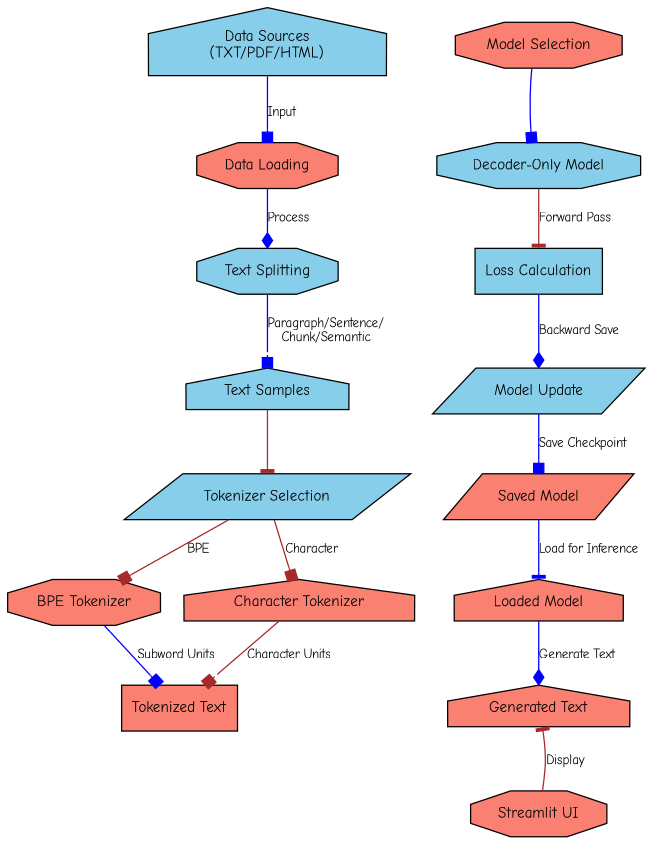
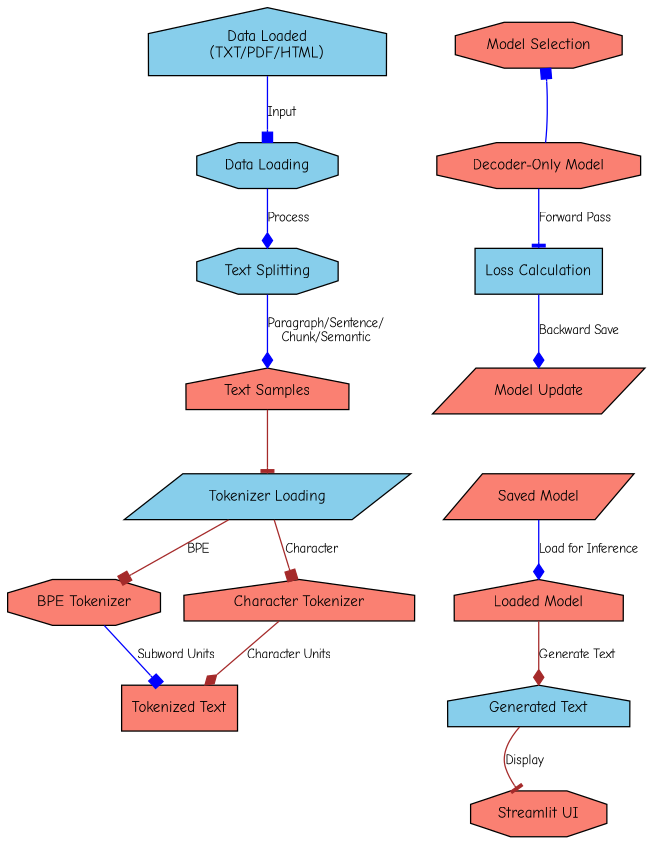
(267, 45) -> (267, 45)
(530, 99) -> (547, 112)
(267, 166) -> (267, 166)
(539, 166) -> (539, 166)
(539, 215) -> (539, 215)
(267, 323) -> (267, 323)
(267, 391) -> (267, 391)
(539, 391) -> (539, 391)
(539, 437) -> none
(267, 497) -> (267, 497)
(539, 546) -> (539, 546)
(539, 645) -> (539, 645)
(248, 648) -> (248, 648)
(539, 708) -> (539, 708)
(545, 762) -> (505, 755)
